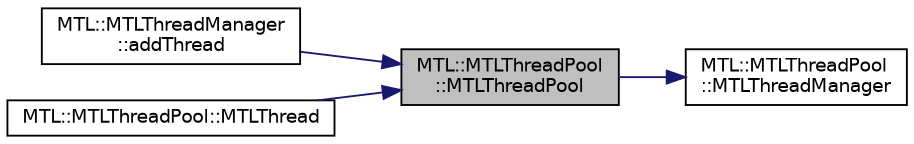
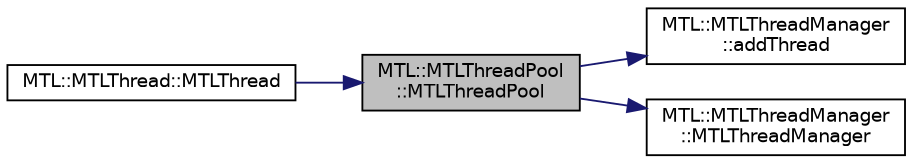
(341, 57) -> (604, 63)
(796, 77) -> (776, 127)
(171, 118) -> (151, 83)
